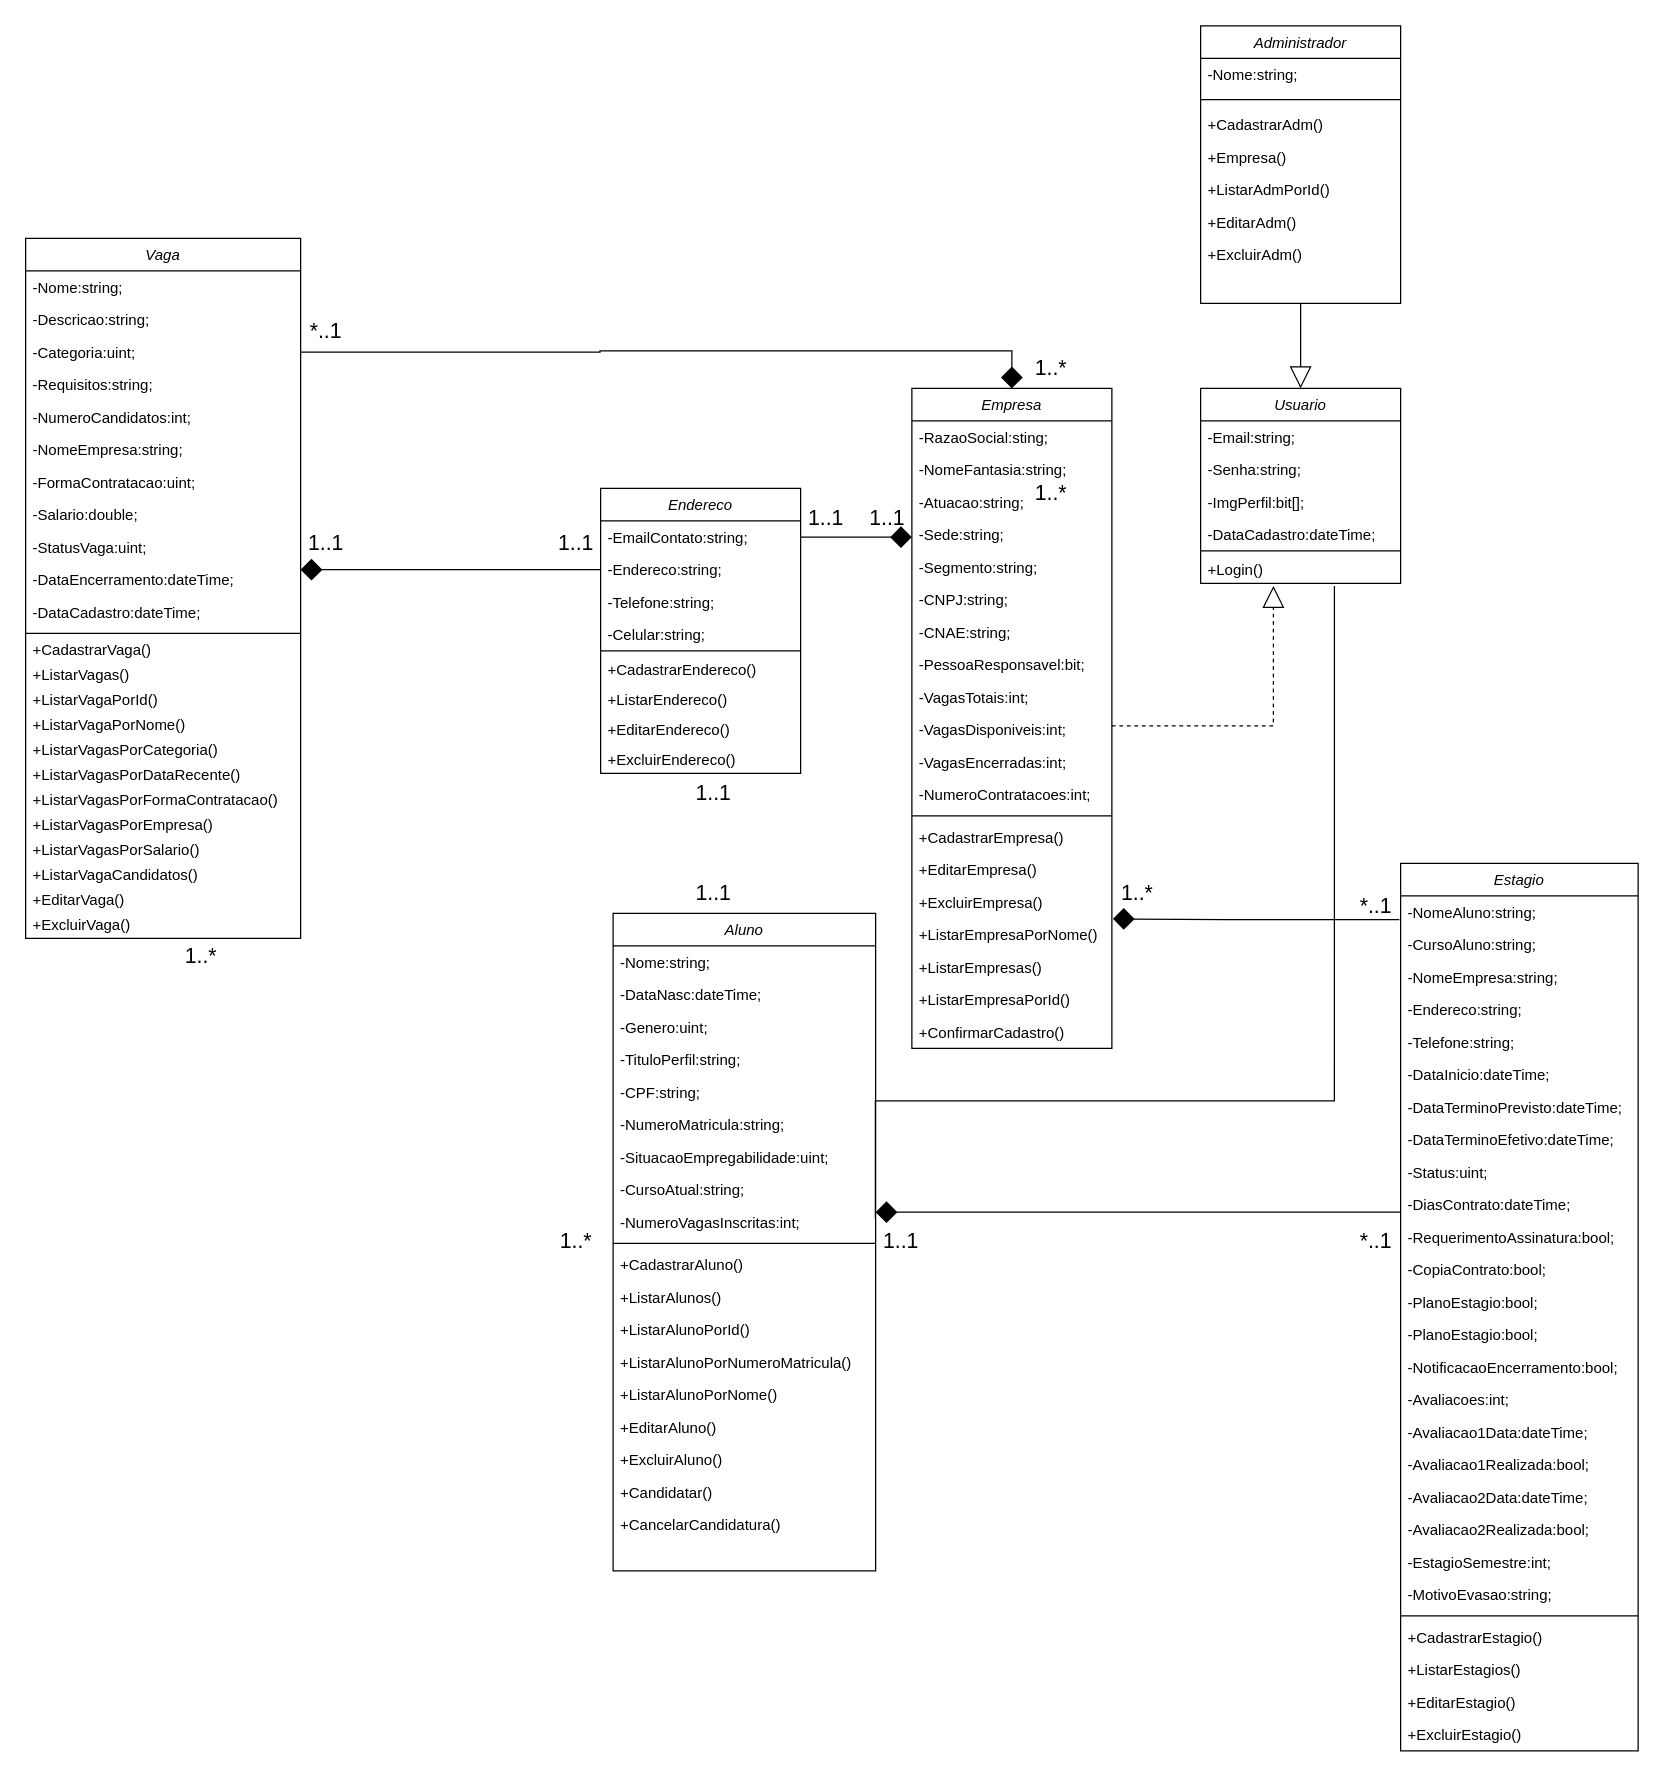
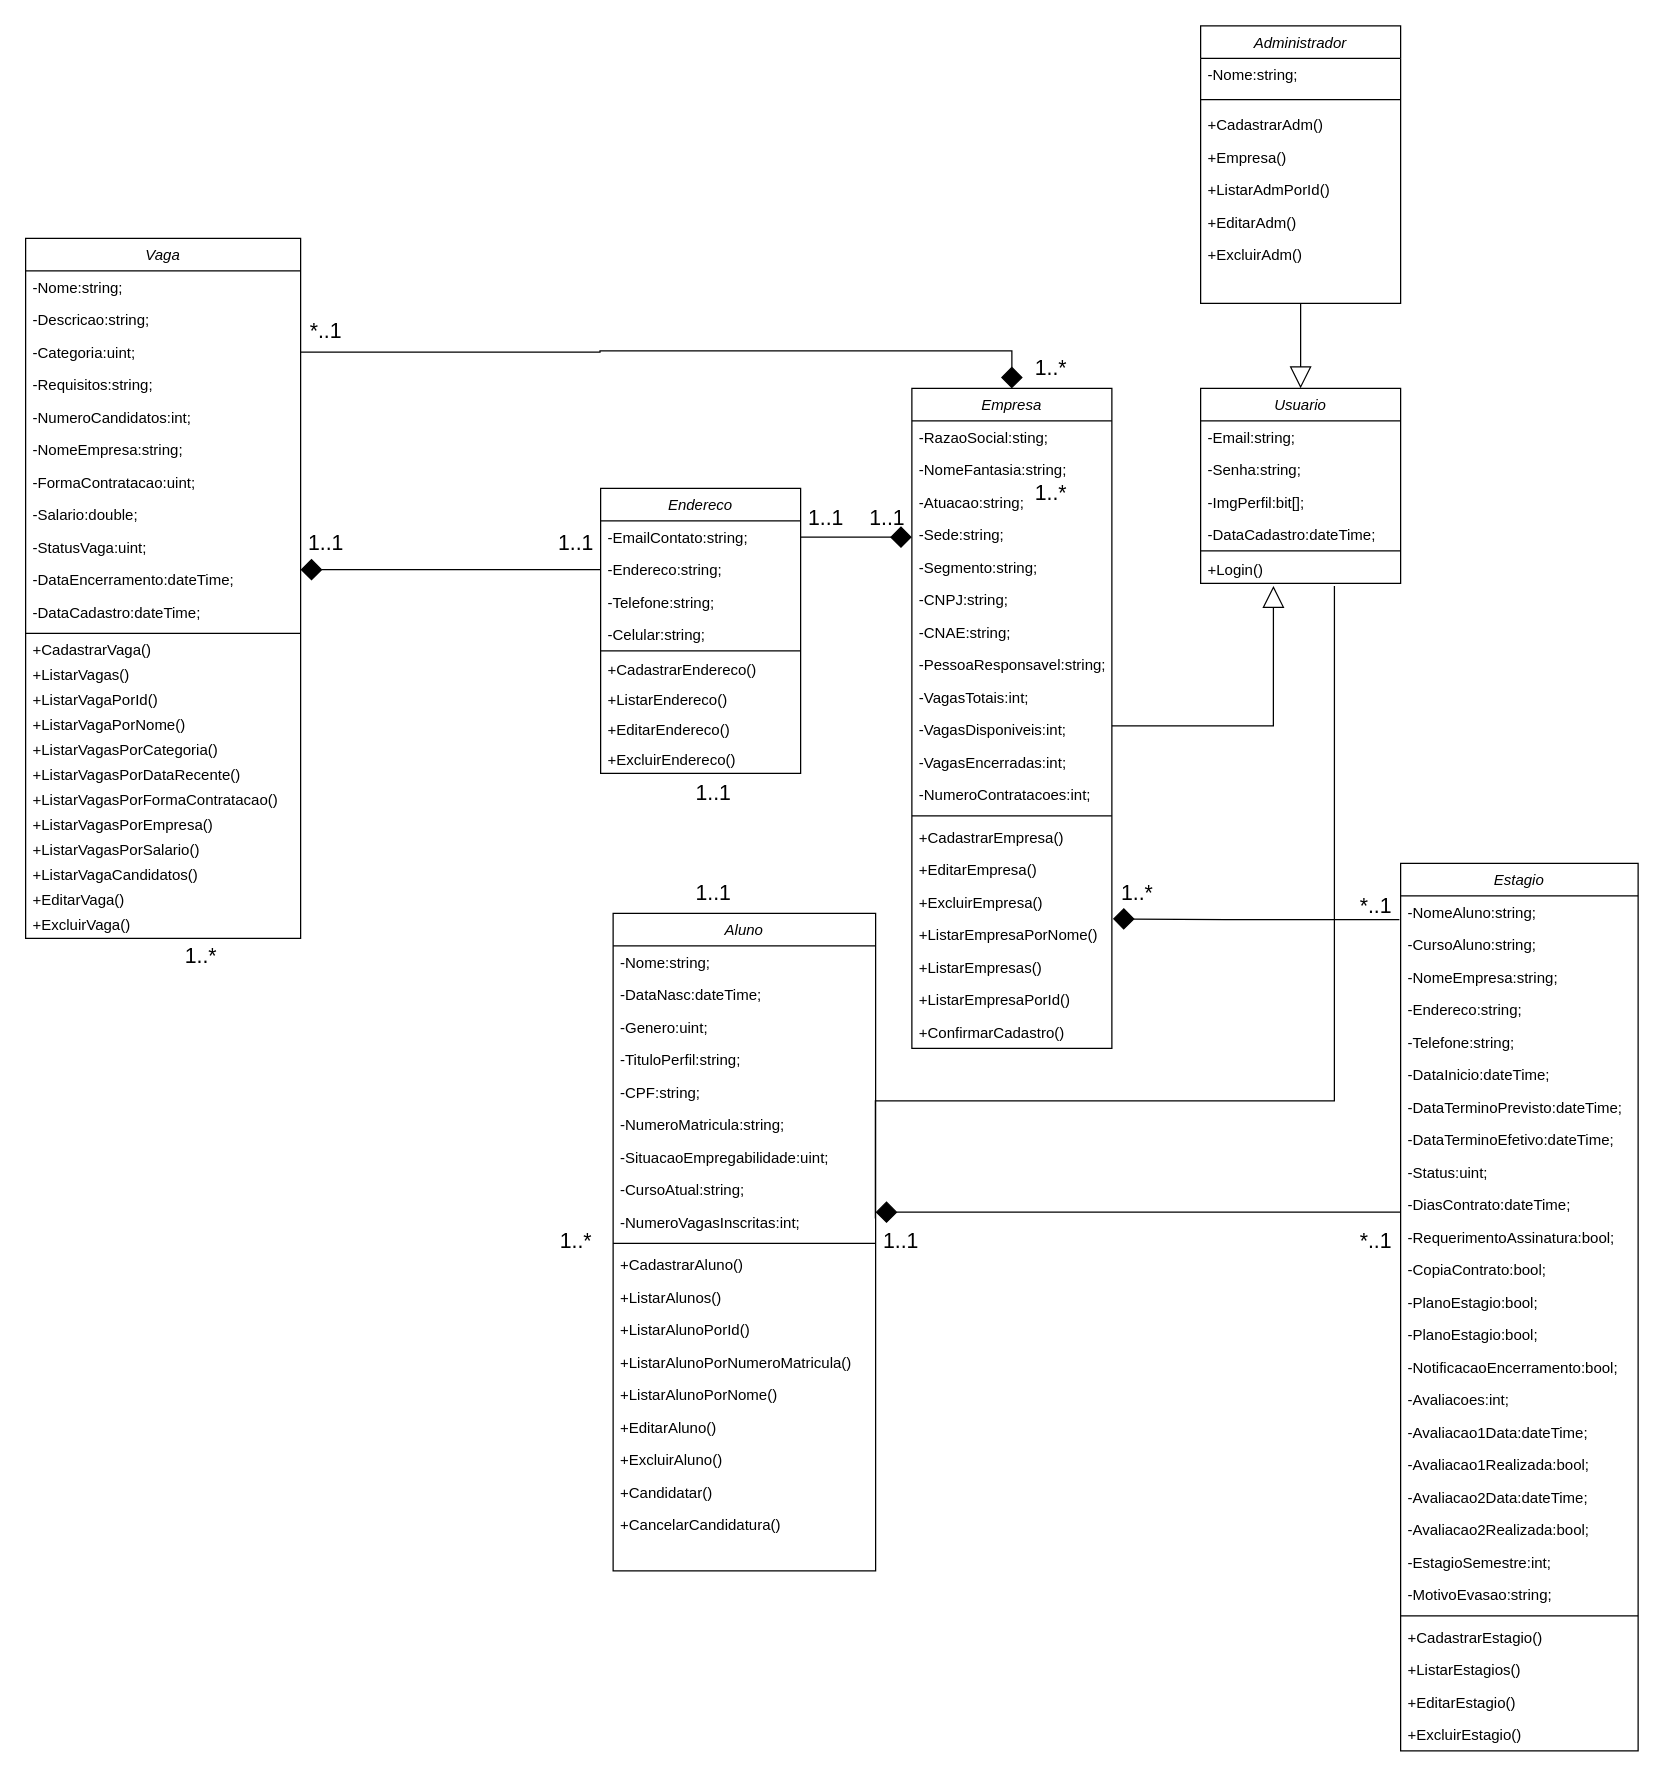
(1008, 665) -> (1020, 665)
(1252, 726) -> (1252, 726)
